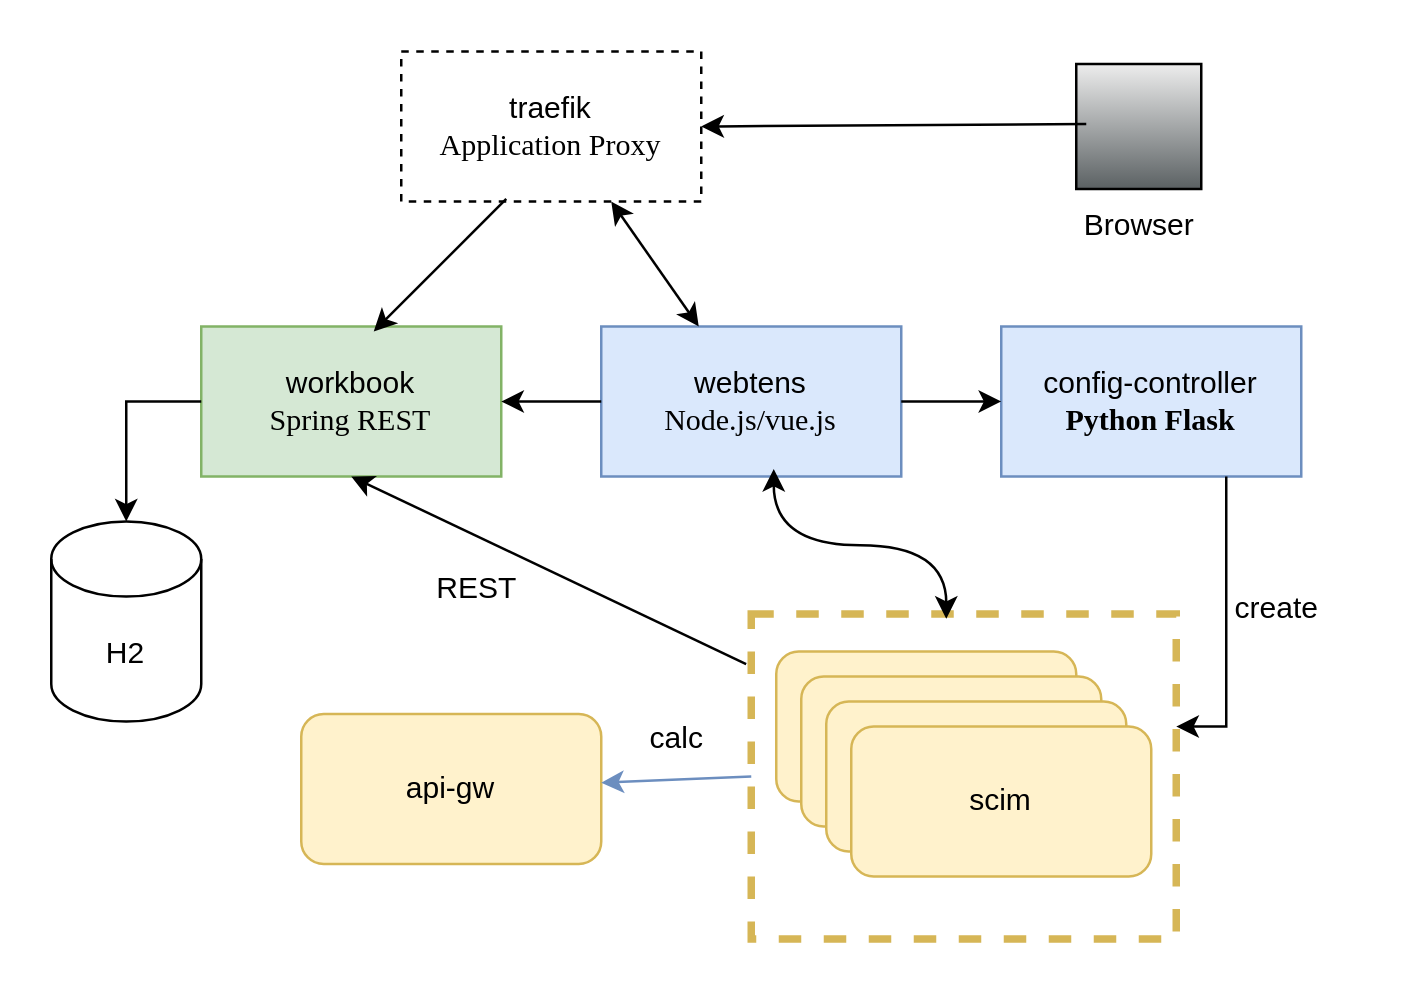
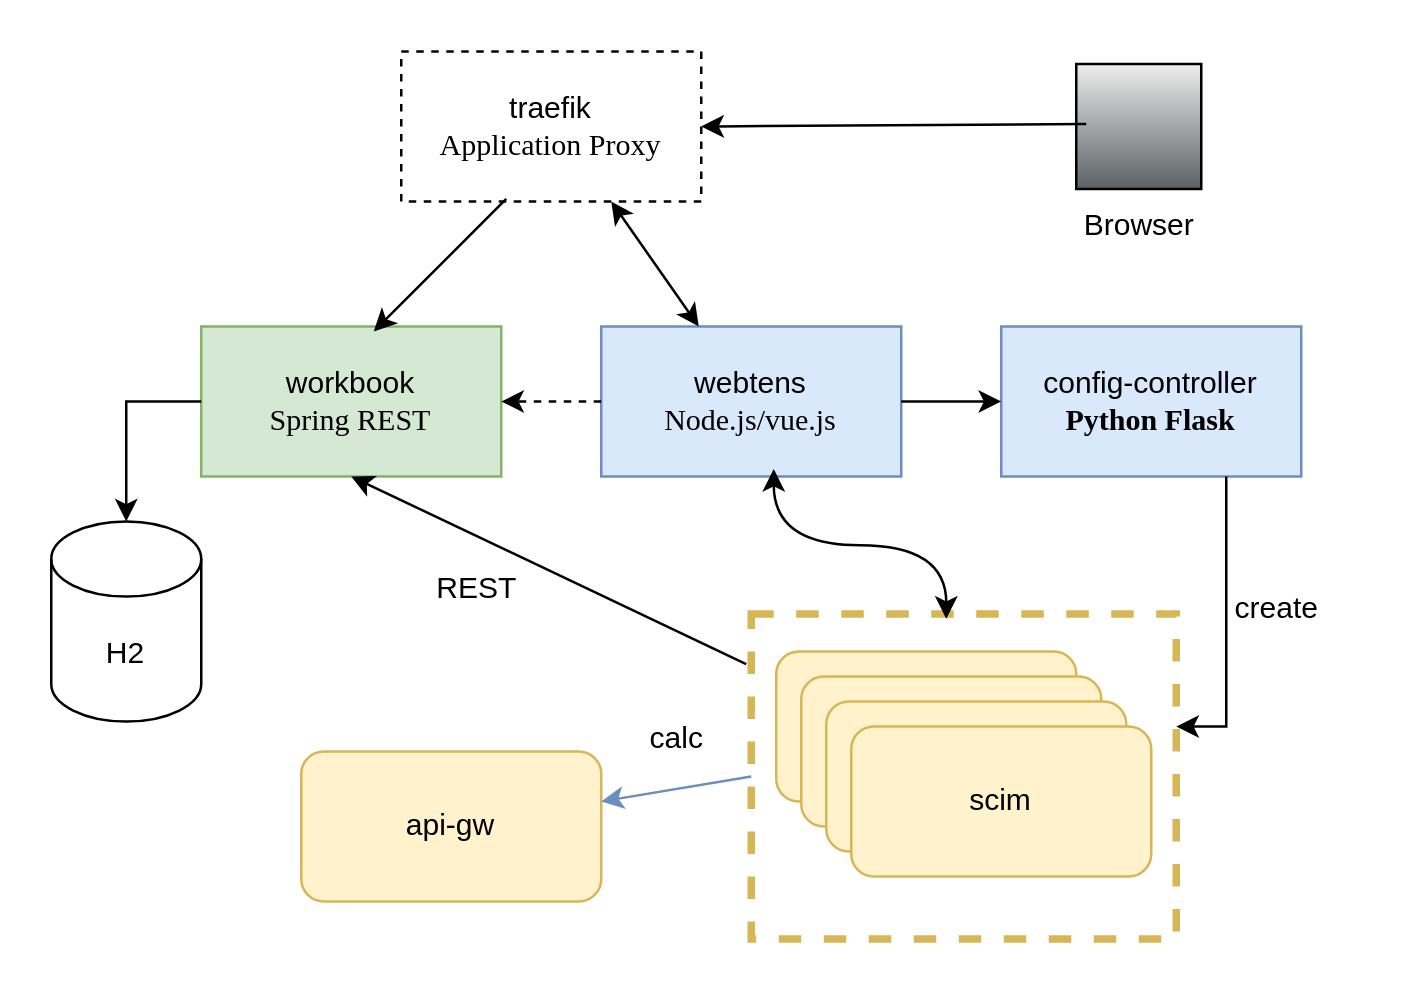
(560, 401) -> (560, 401)
(451, 789) -> (451, 826)
